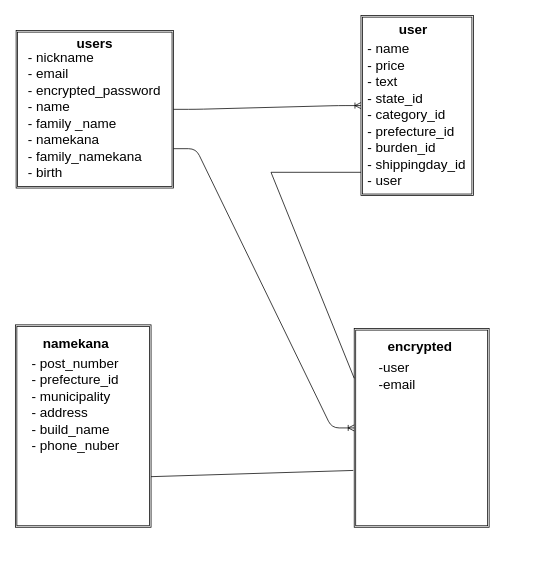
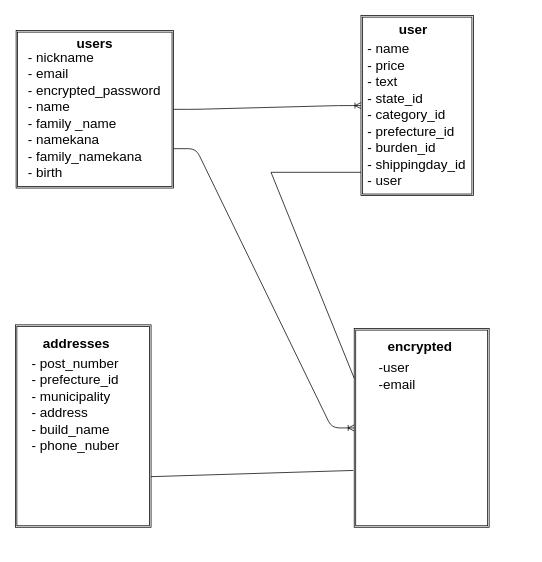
(73, 343) -> (77, 343)
